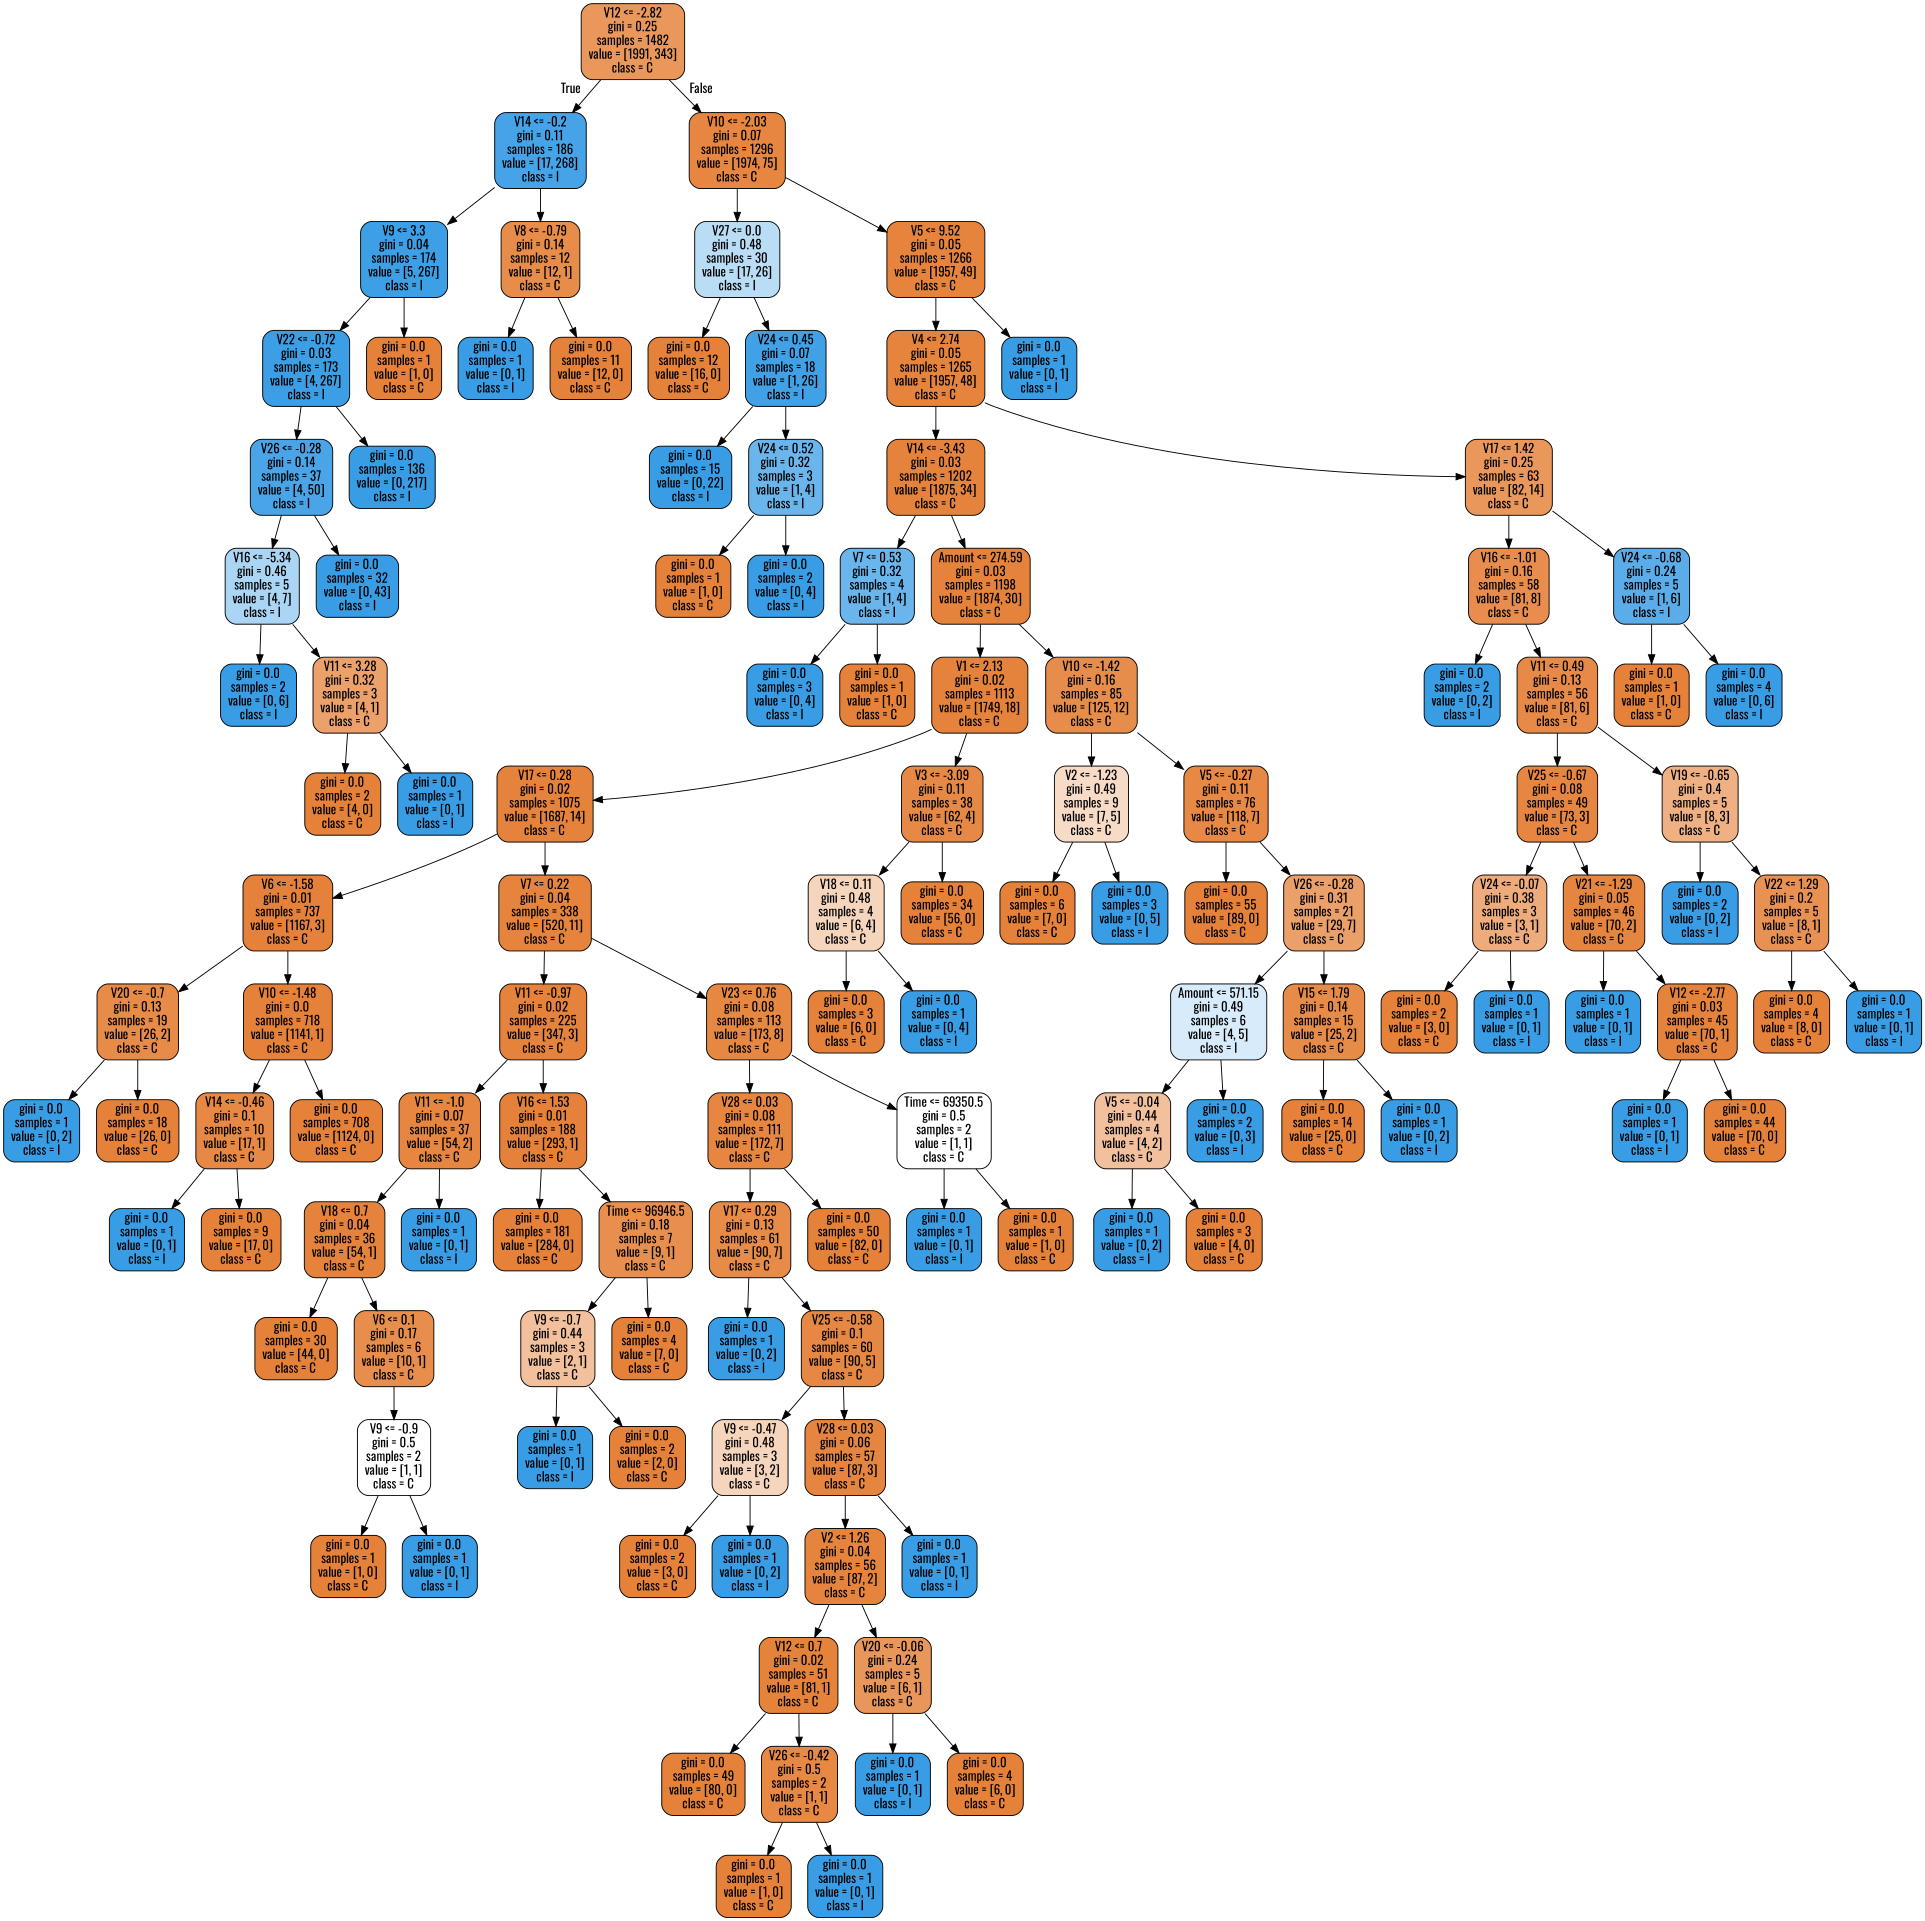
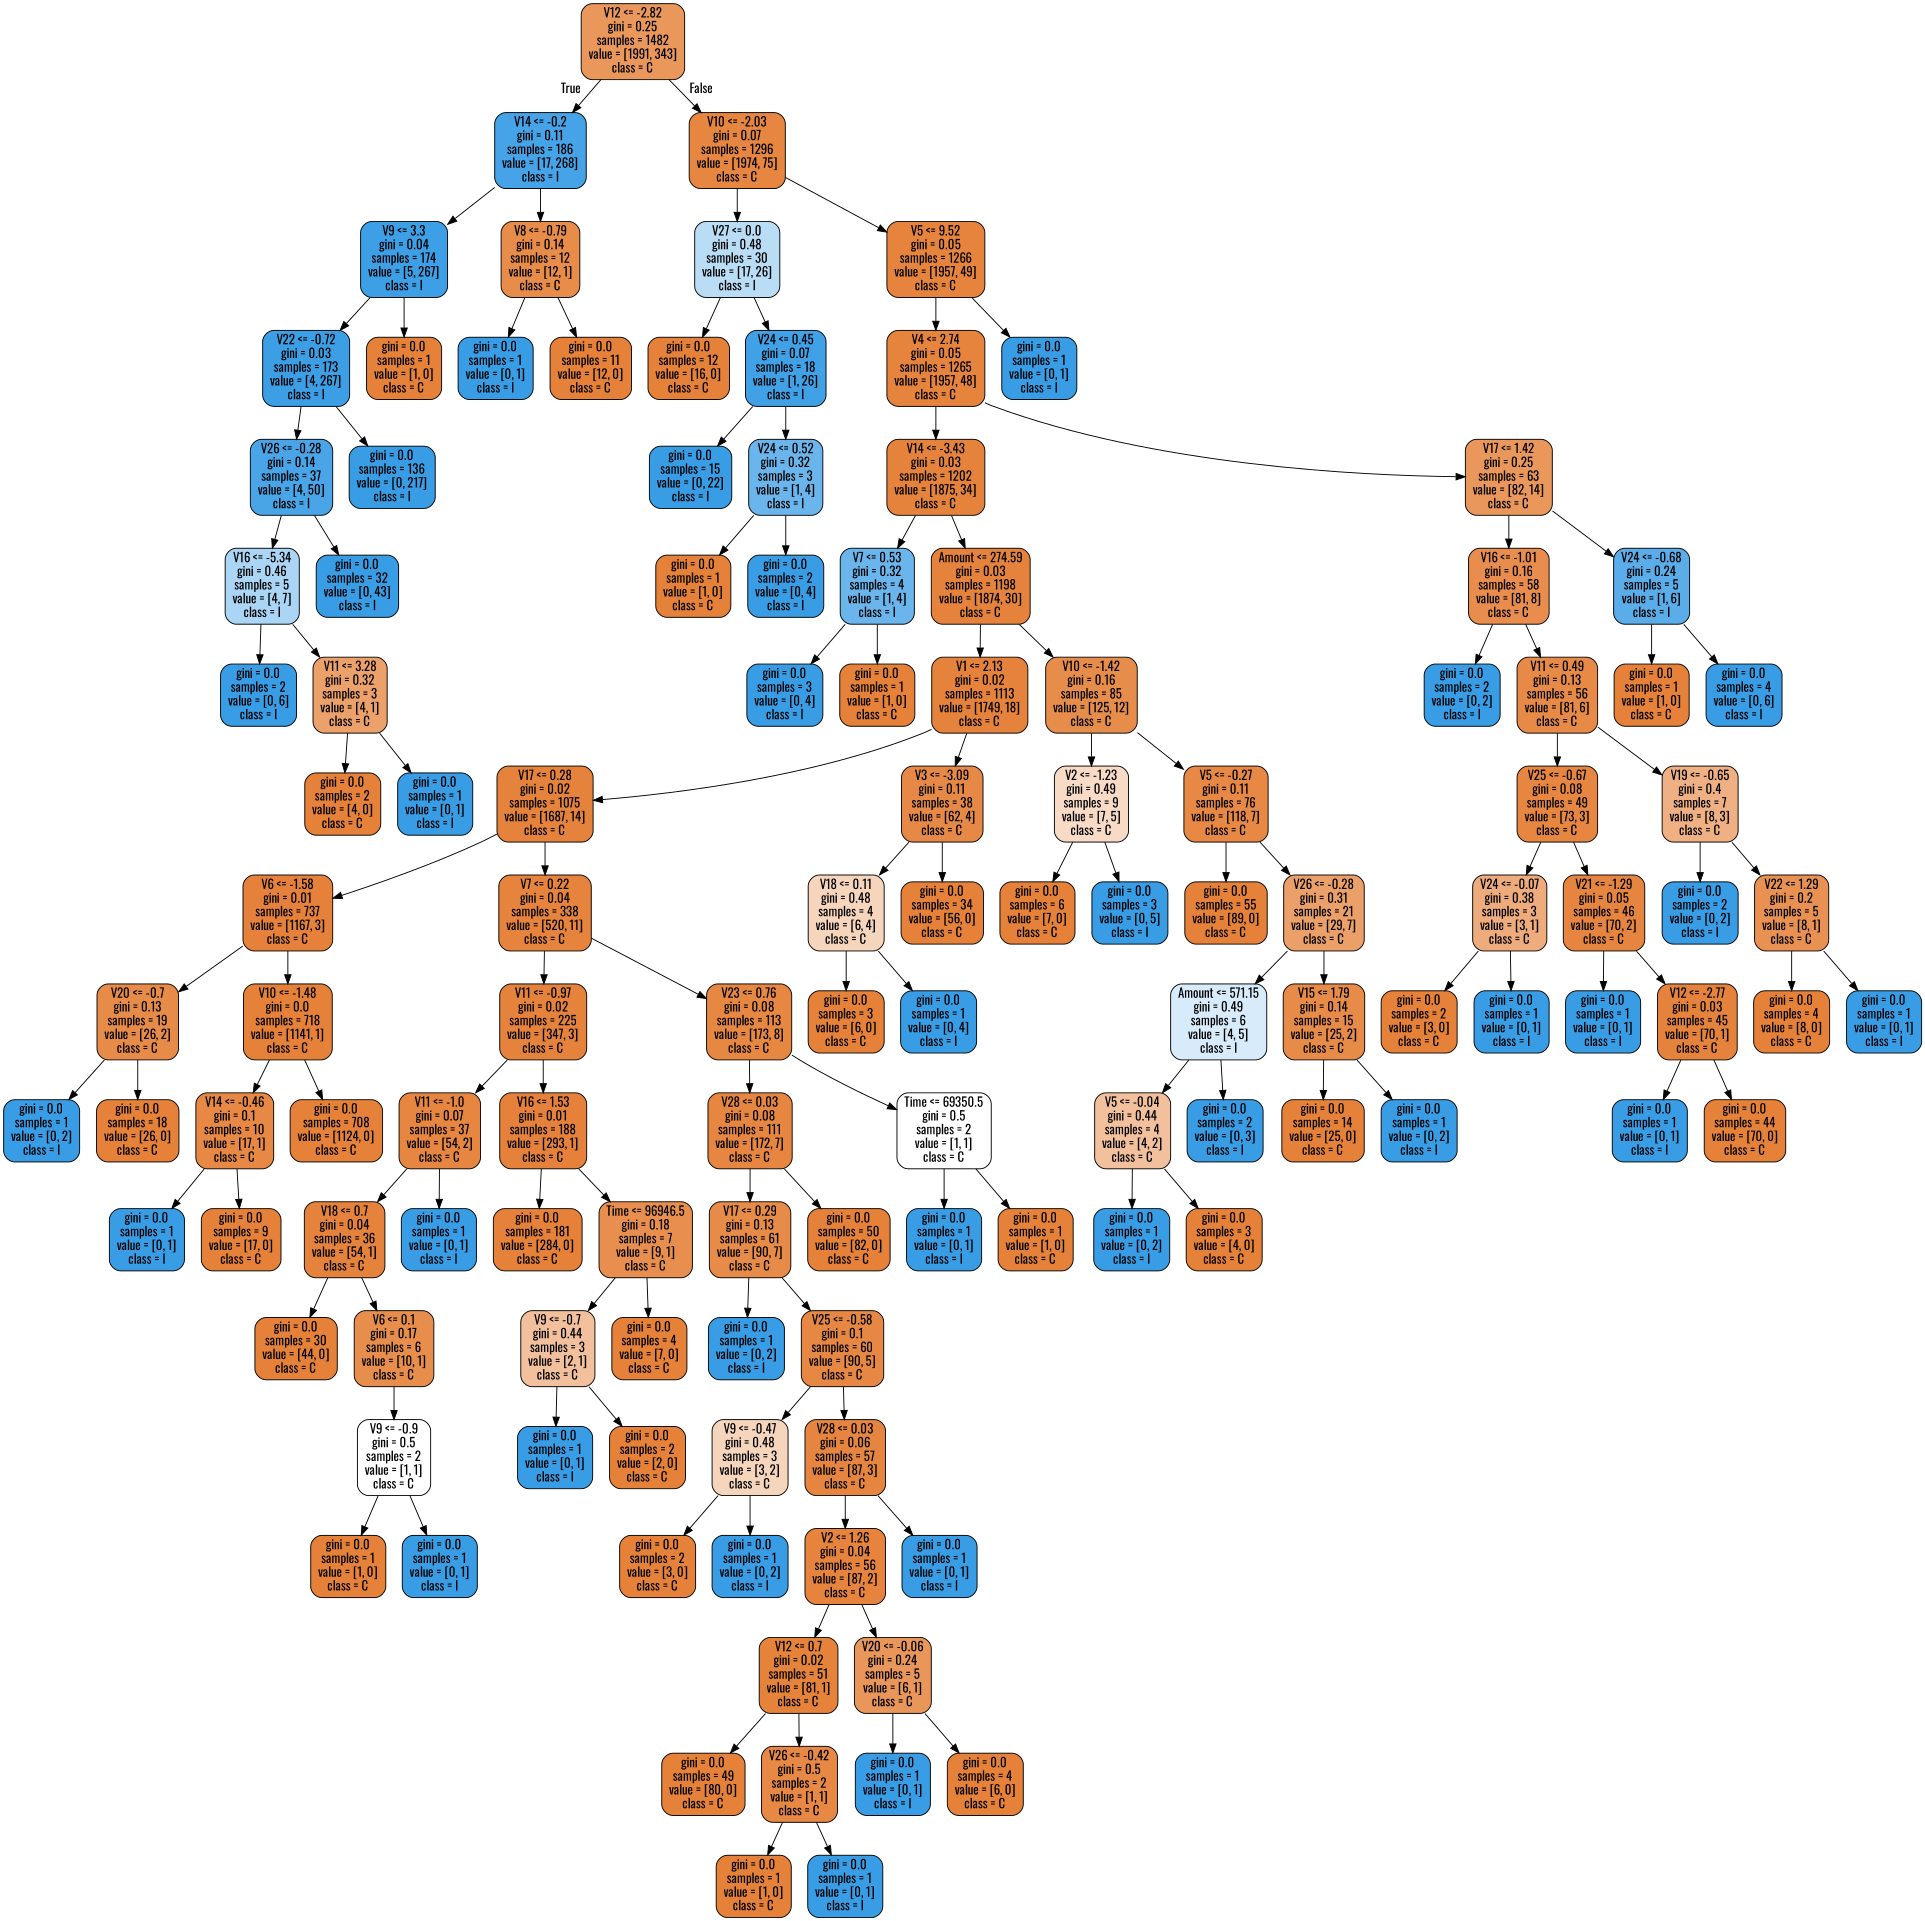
(1700, 804) -> (1700, 804)
